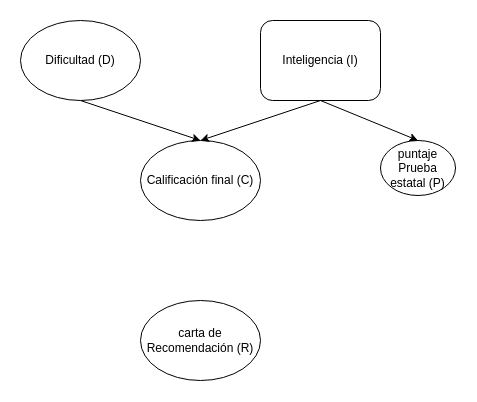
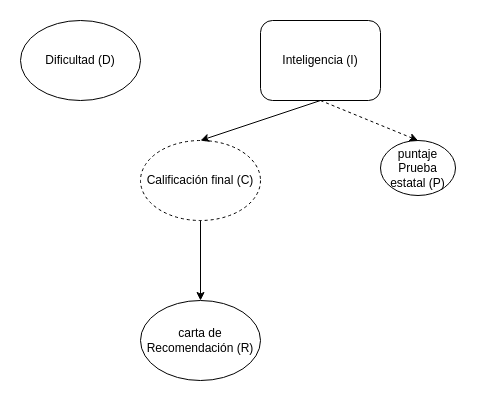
(137, 119) -> none
(366, 119) -> (366, 119)
(201, 181) -> (201, 181)
none -> (201, 257)
